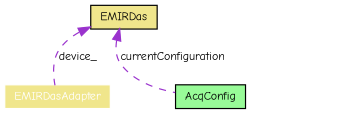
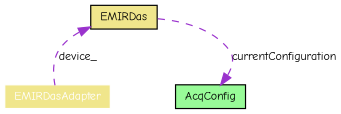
(135, 77) -> (209, 33)
